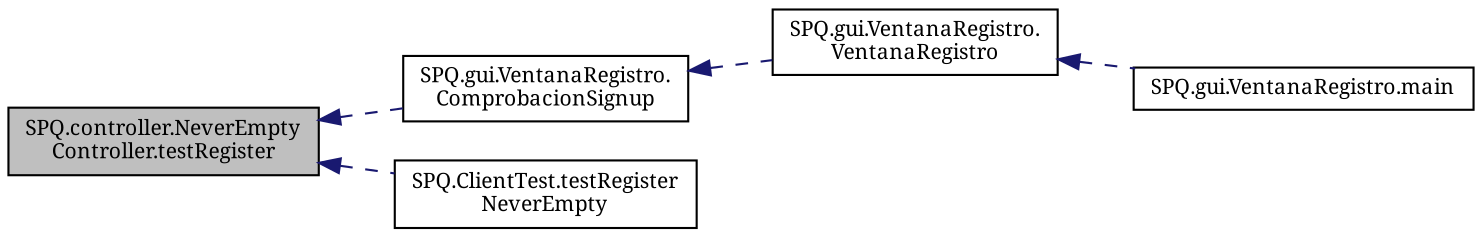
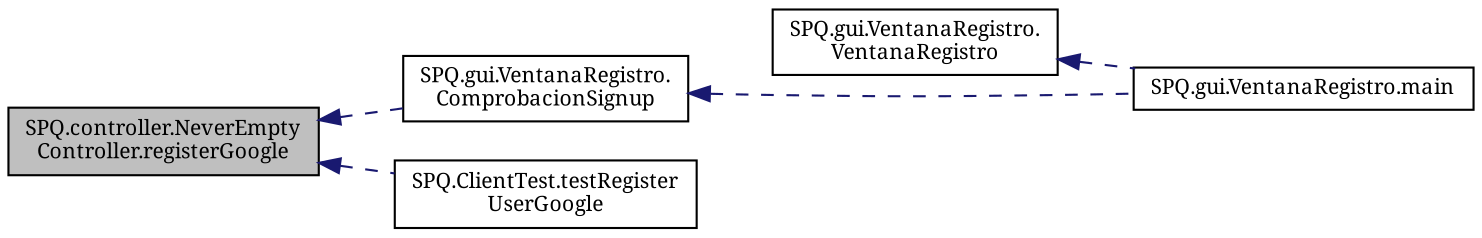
(741, 64) -> (922, 96)
(164, 141) -> (164, 141)
(546, 194) -> (546, 194)
